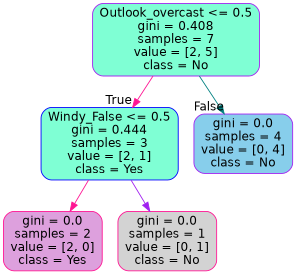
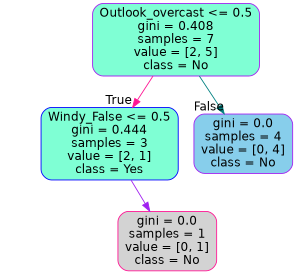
(53, 241) -> none
